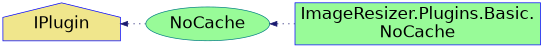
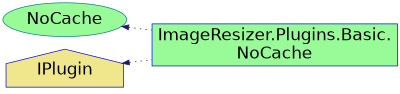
(137, 24) -> (141, 61)
